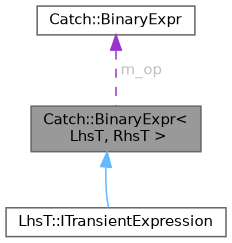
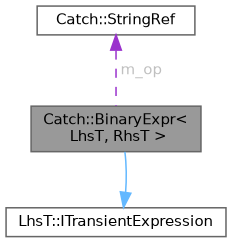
(116, 20) -> (116, 20)
(106, 187) -> (126, 172)
